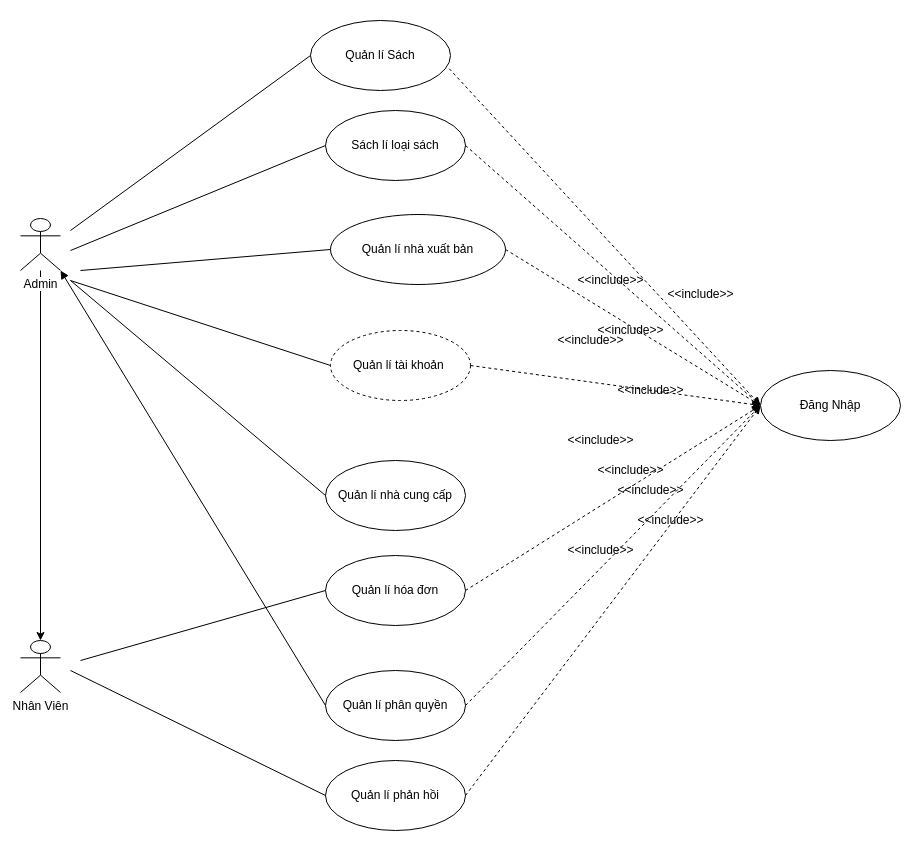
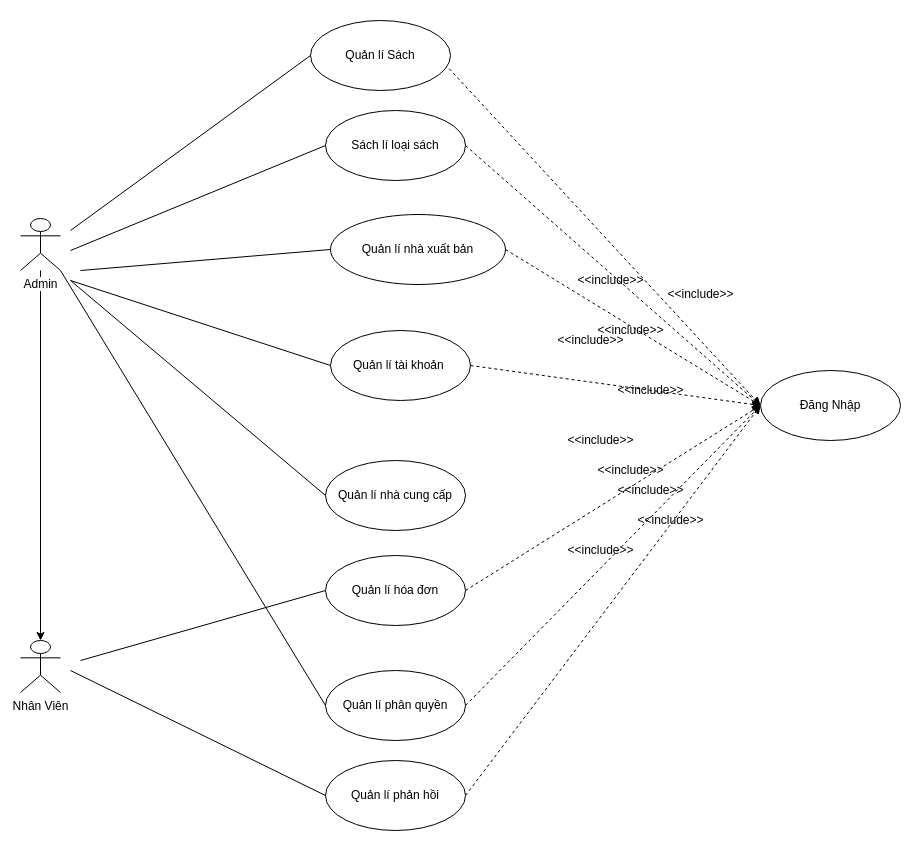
(65, 278) -> (63, 275)
(401, 366) -> (401, 366)
